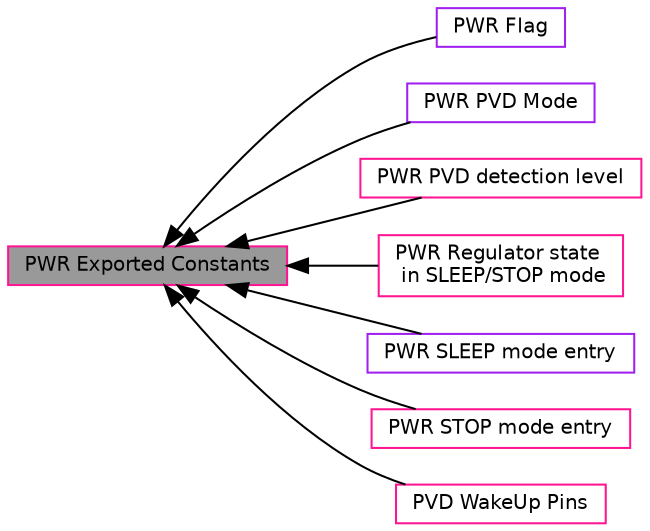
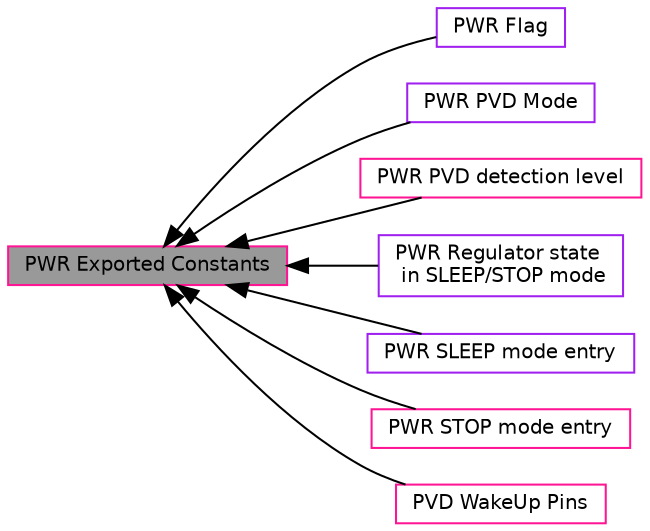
(501, 266) -> (501, 266)
